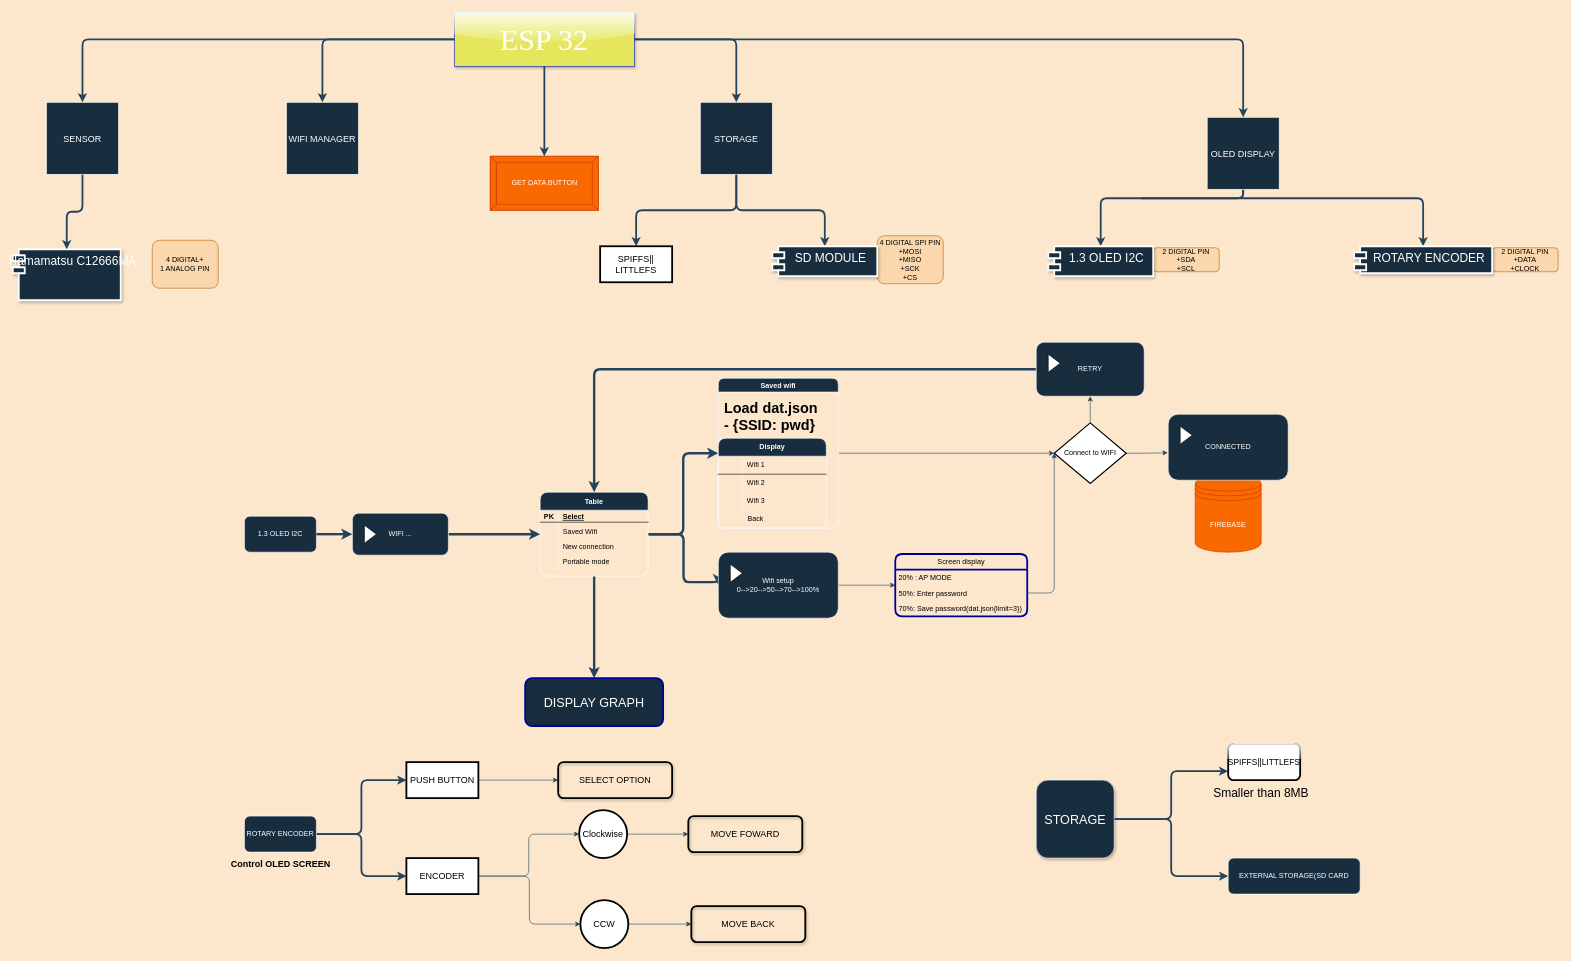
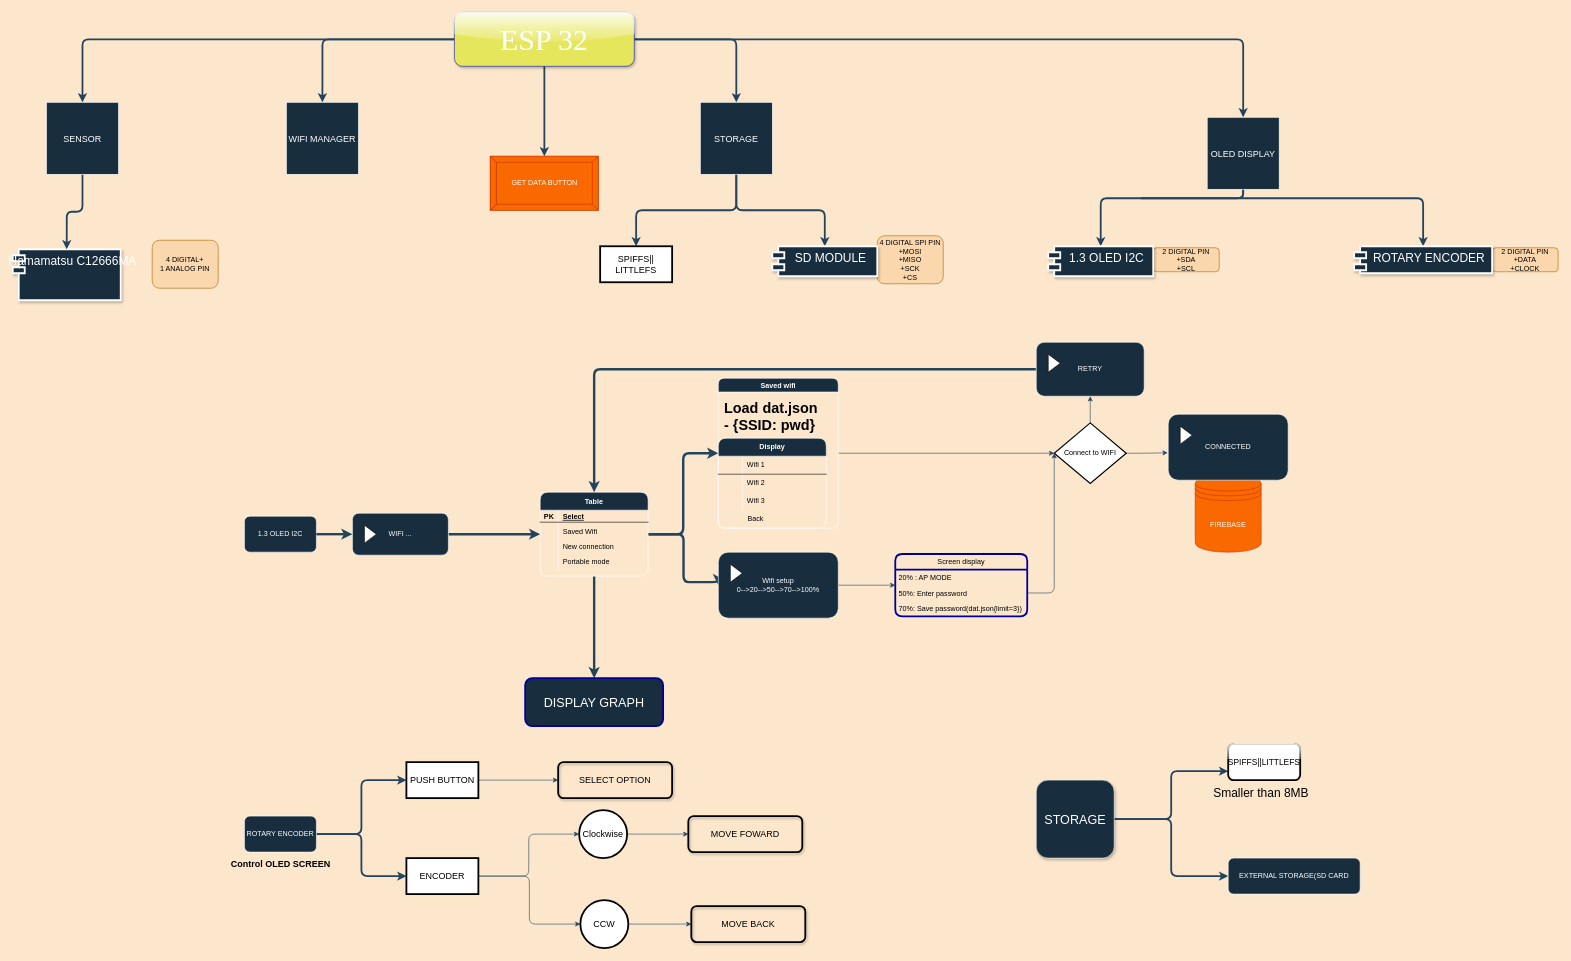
(545, 39) -> (545, 39)
